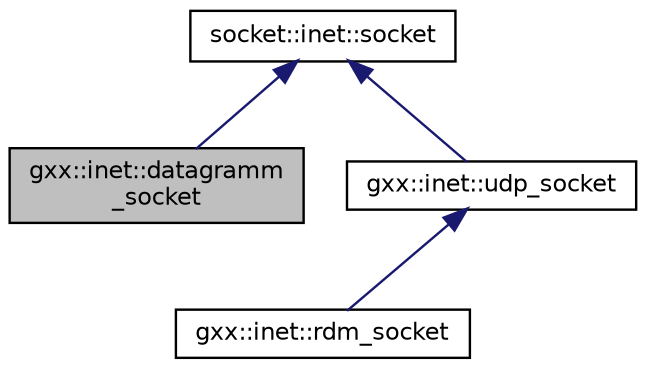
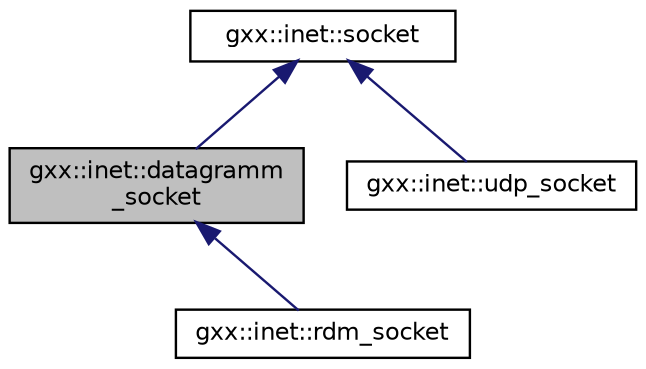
(323, 36) -> (323, 36)
(398, 267) -> (257, 274)
